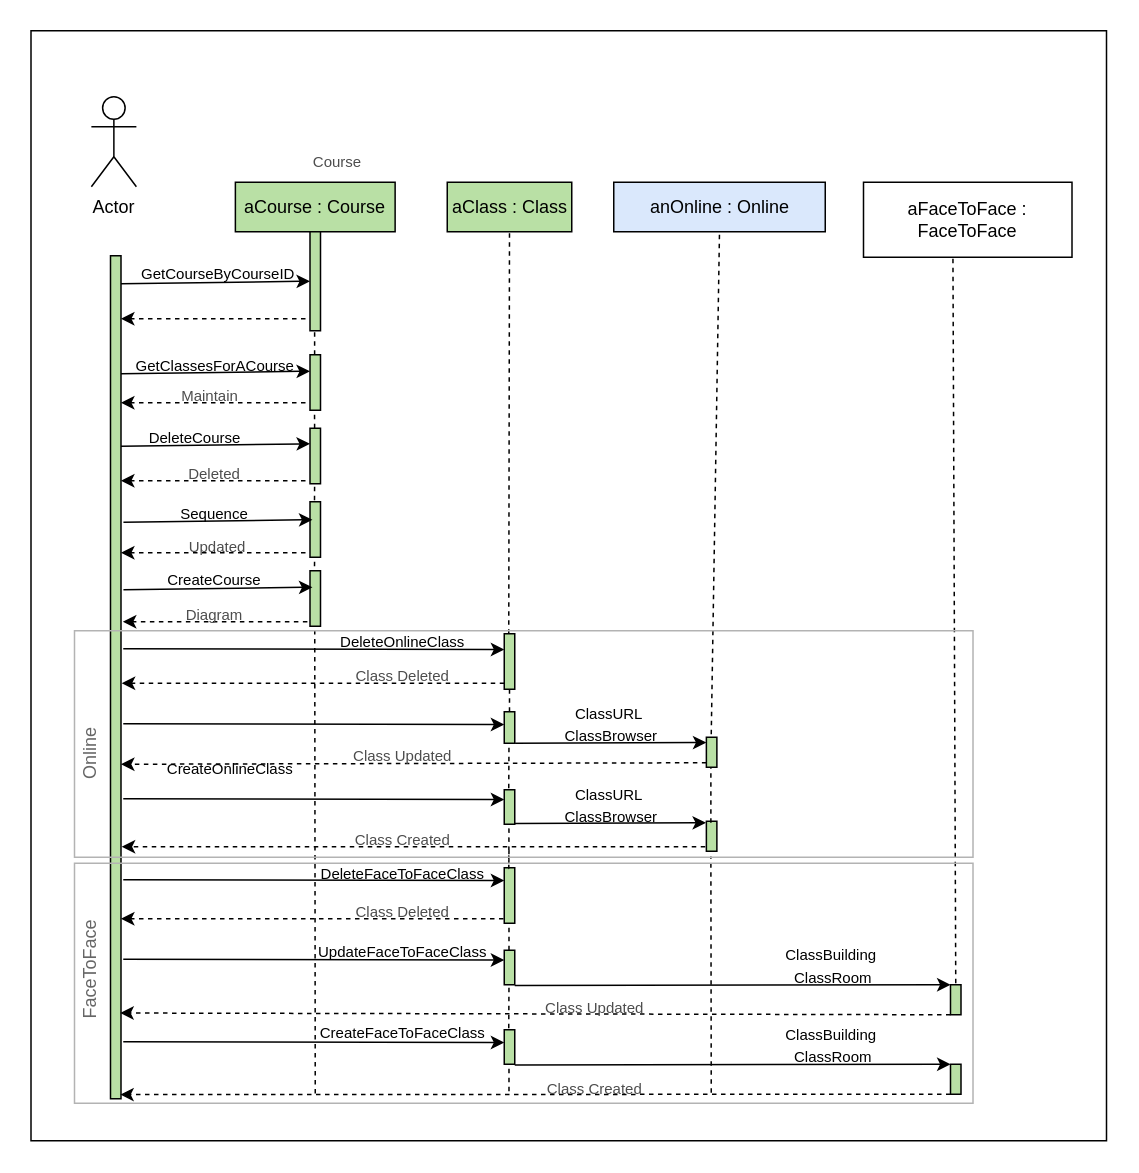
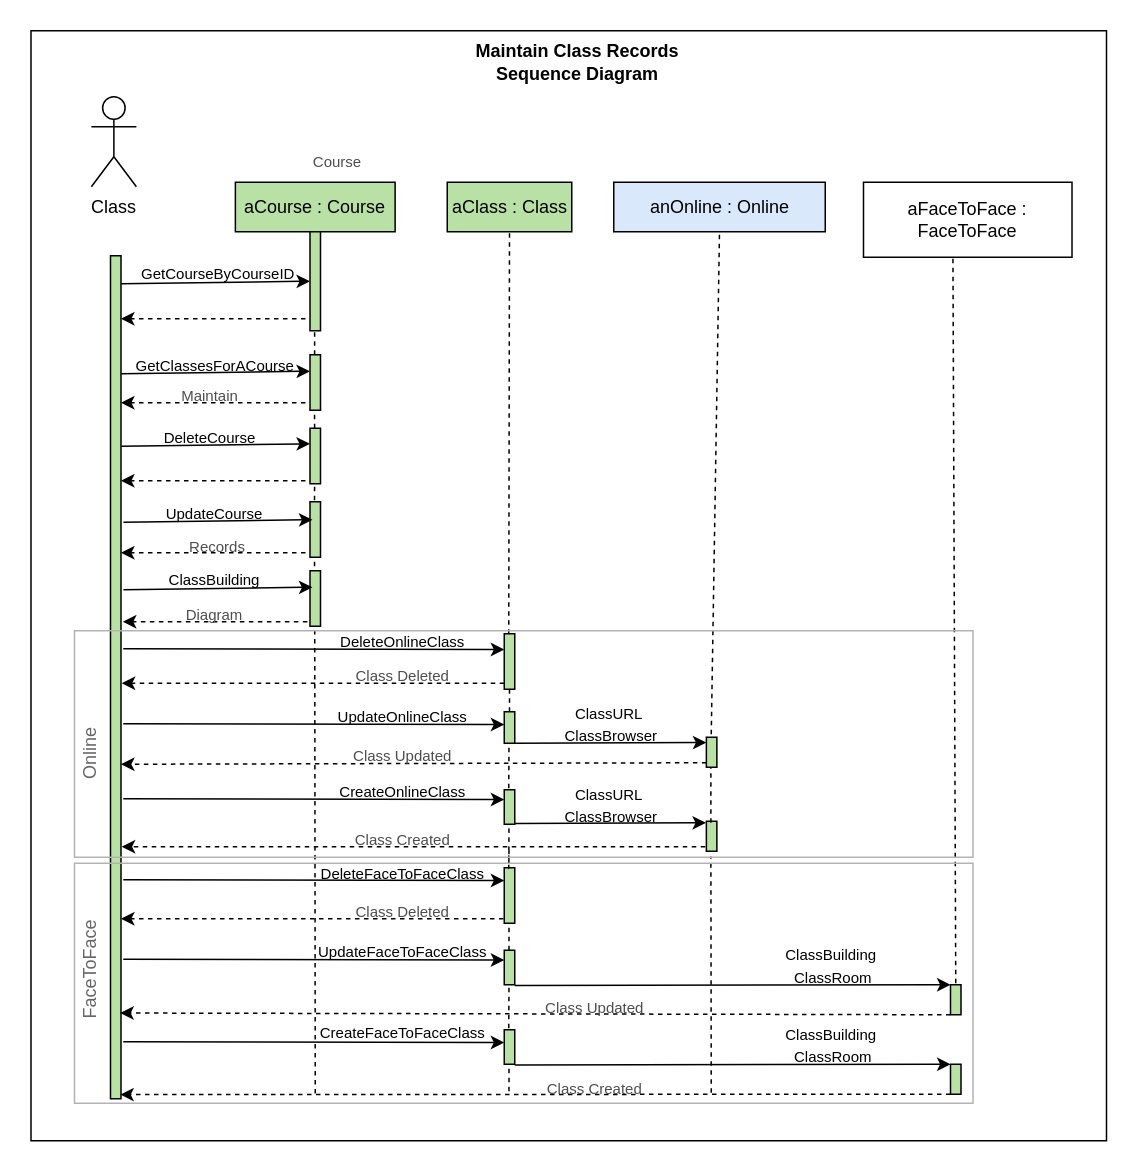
none -> (577, 62)
(114, 208) -> (114, 208)
(195, 437) -> (210, 437)
(215, 473) -> none
(215, 514) -> (215, 514)
(218, 547) -> (218, 547)
(215, 580) -> (215, 580)
none -> (402, 716)
(230, 769) -> (402, 791)
